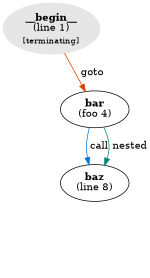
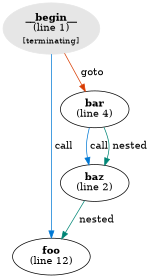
(95, 114) -> (95, 114)
(95, 187) -> (95, 187)
none -> (51, 257)
